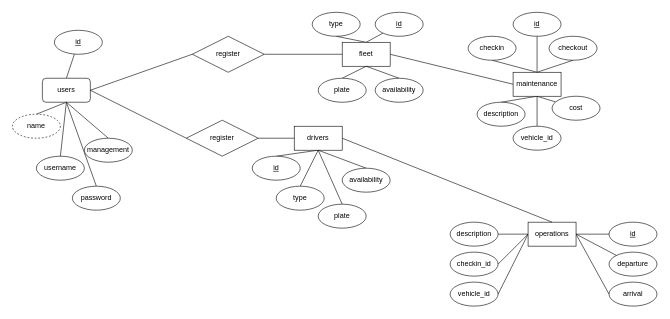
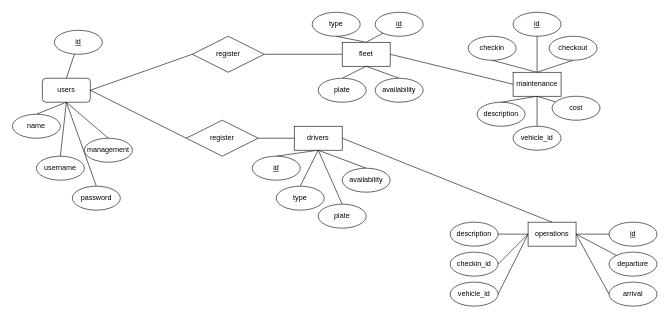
(36, 126) -> (36, 126)
